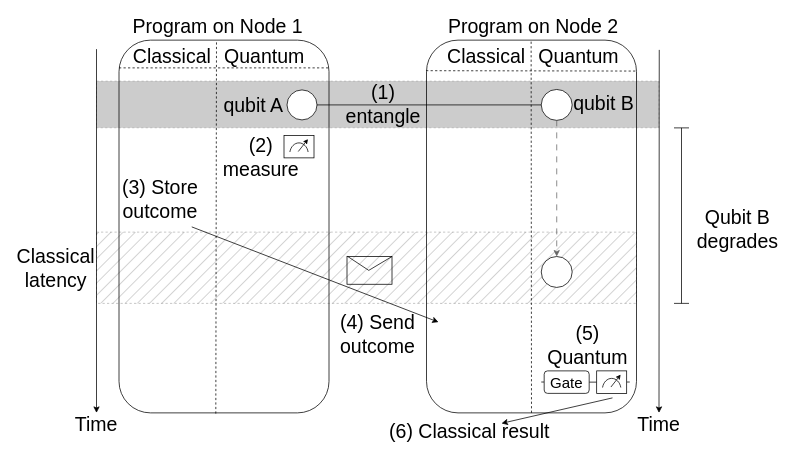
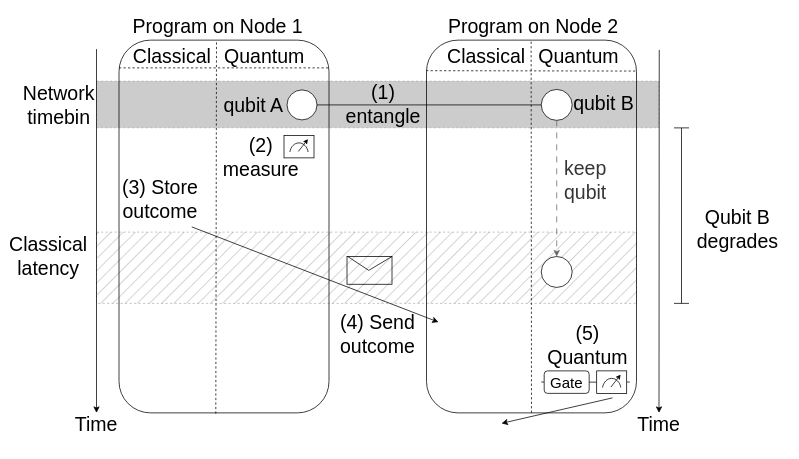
none -> (59, 105)
none -> (585, 180)
(56, 268) -> (48, 257)
(470, 432) -> none
